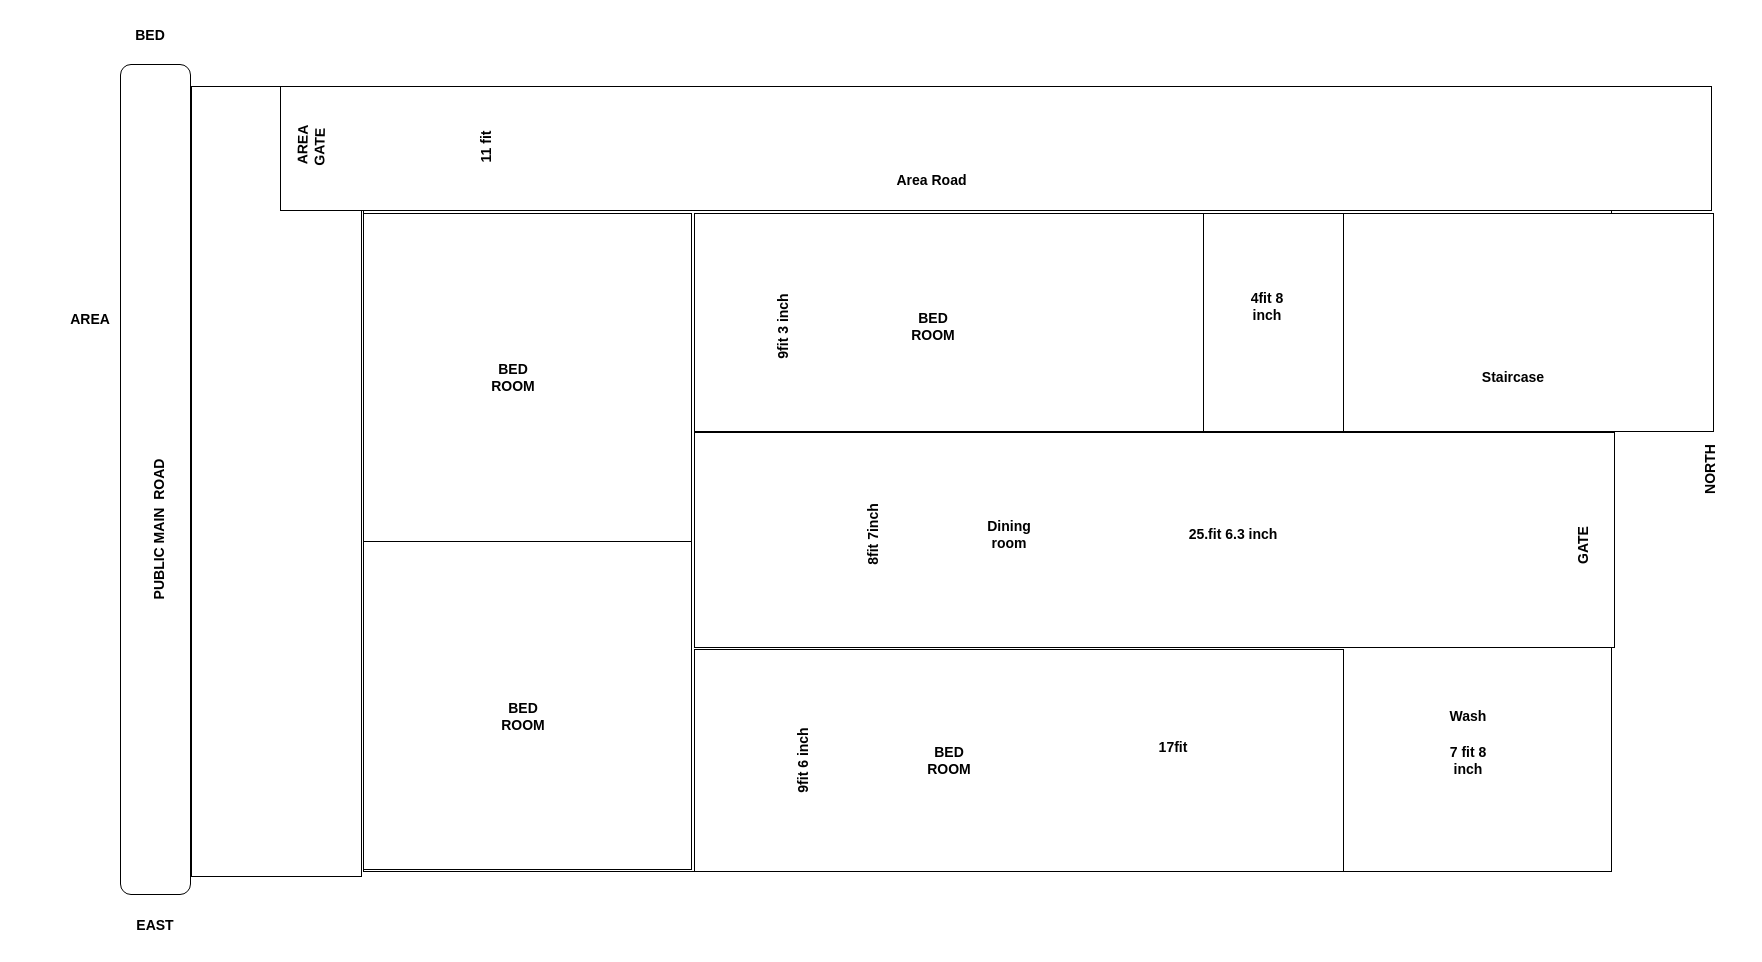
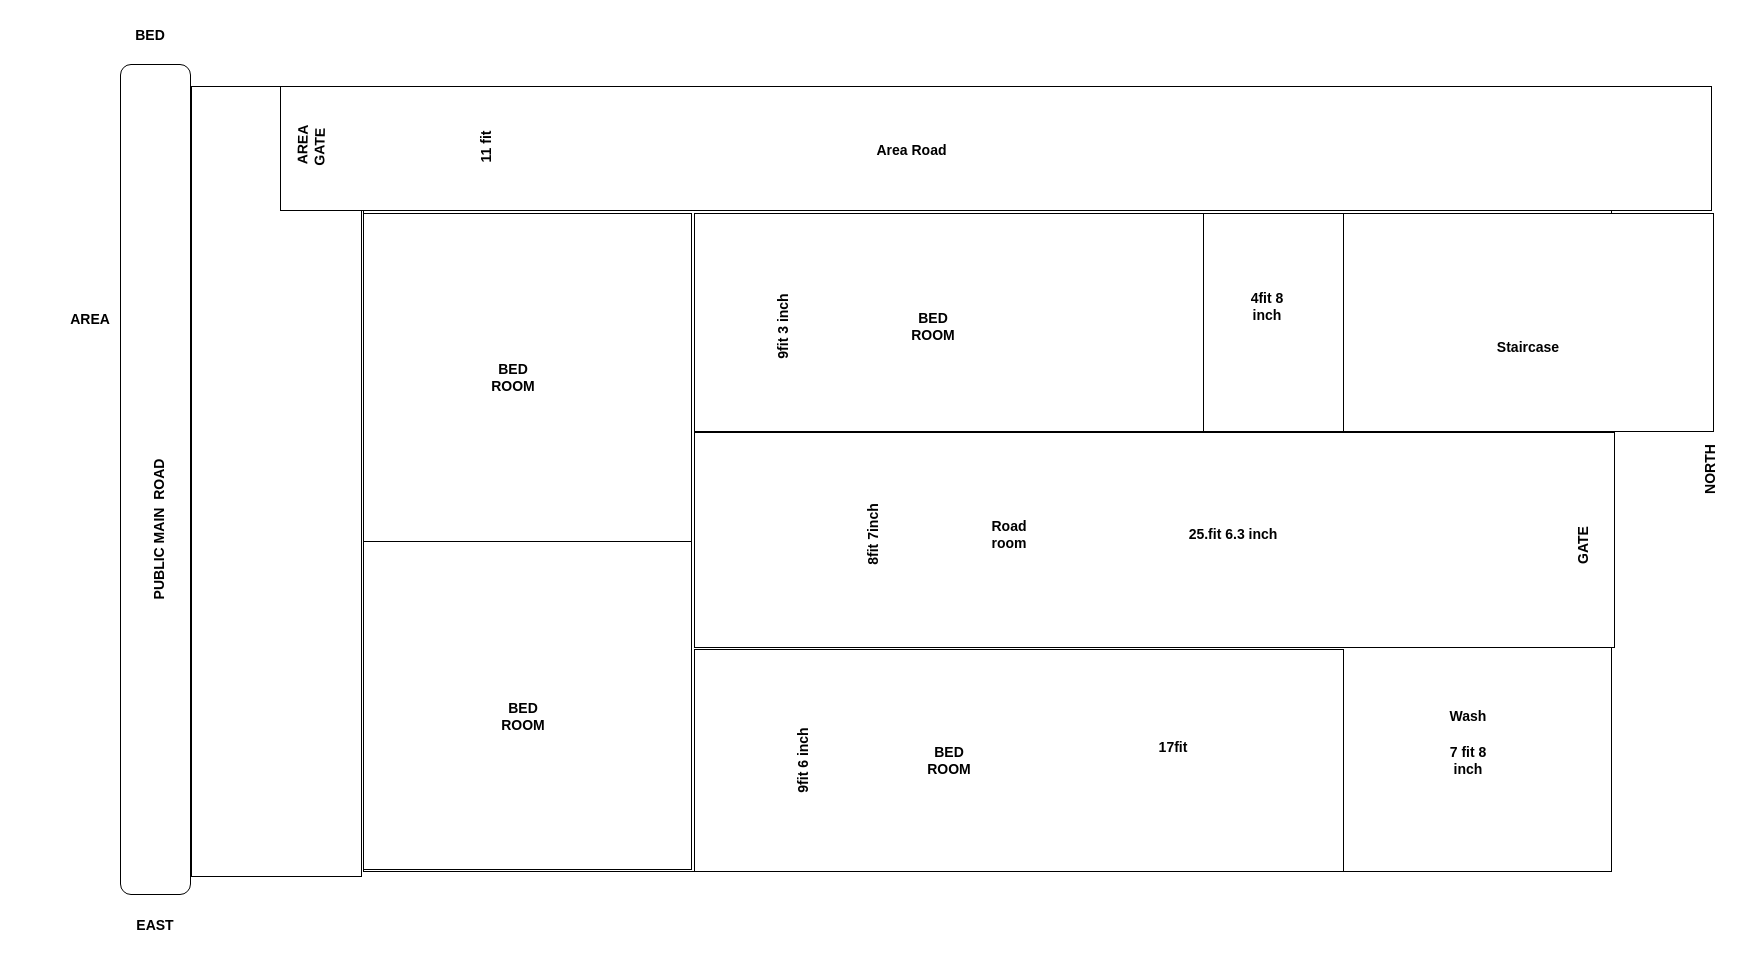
(931, 180) -> (911, 150)
(1514, 378) -> (1529, 348)
(1010, 535) -> (1010, 535)
